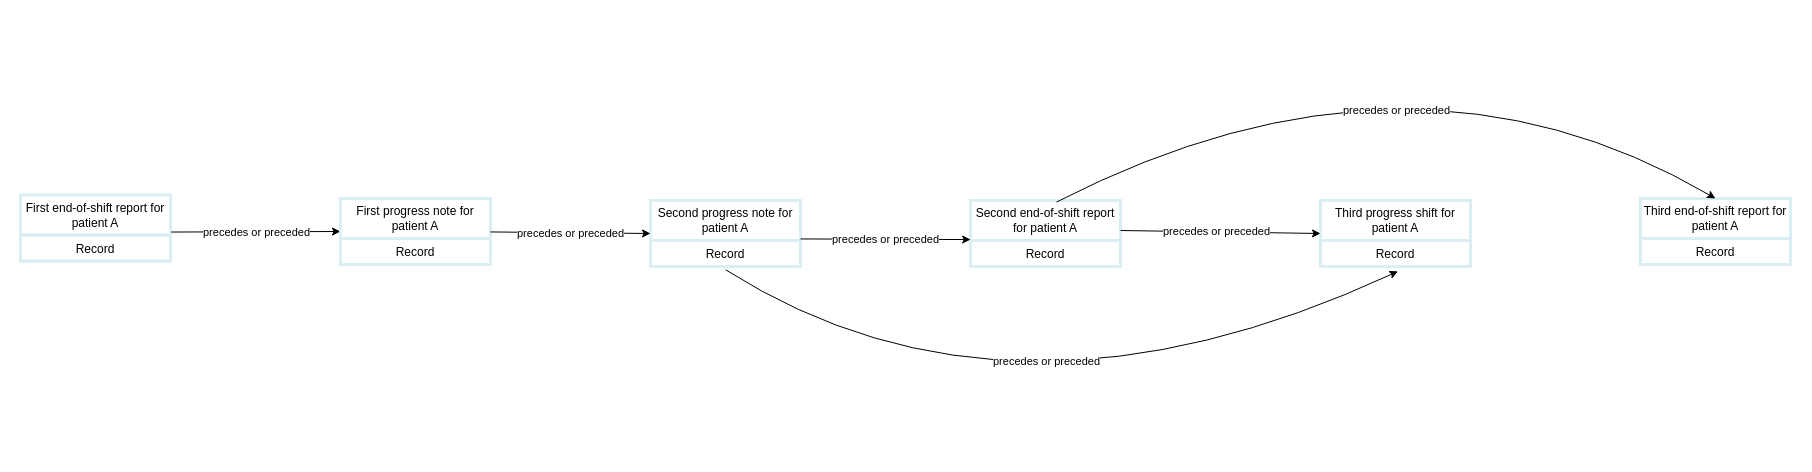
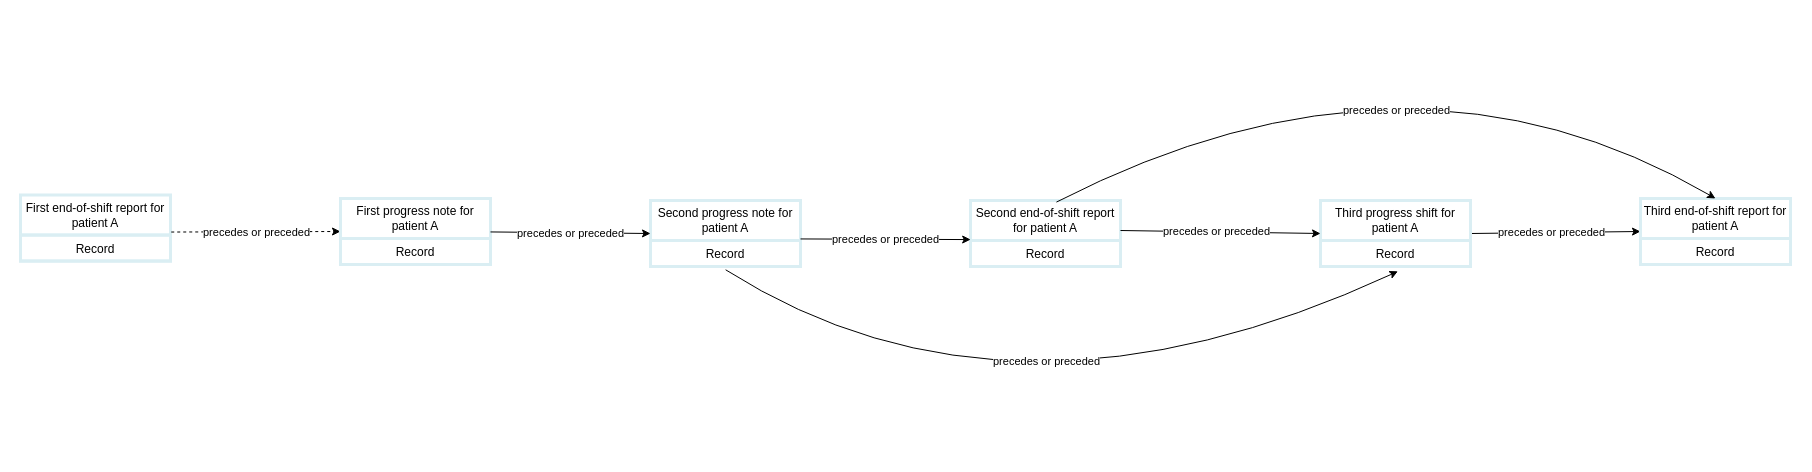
(187, 232) -> (187, 232)
none -> (1553, 233)
